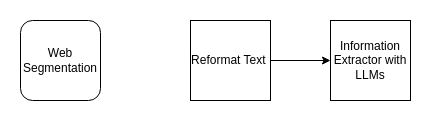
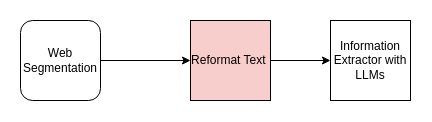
none -> (142, 61)
(231, 61) -> (231, 61)
